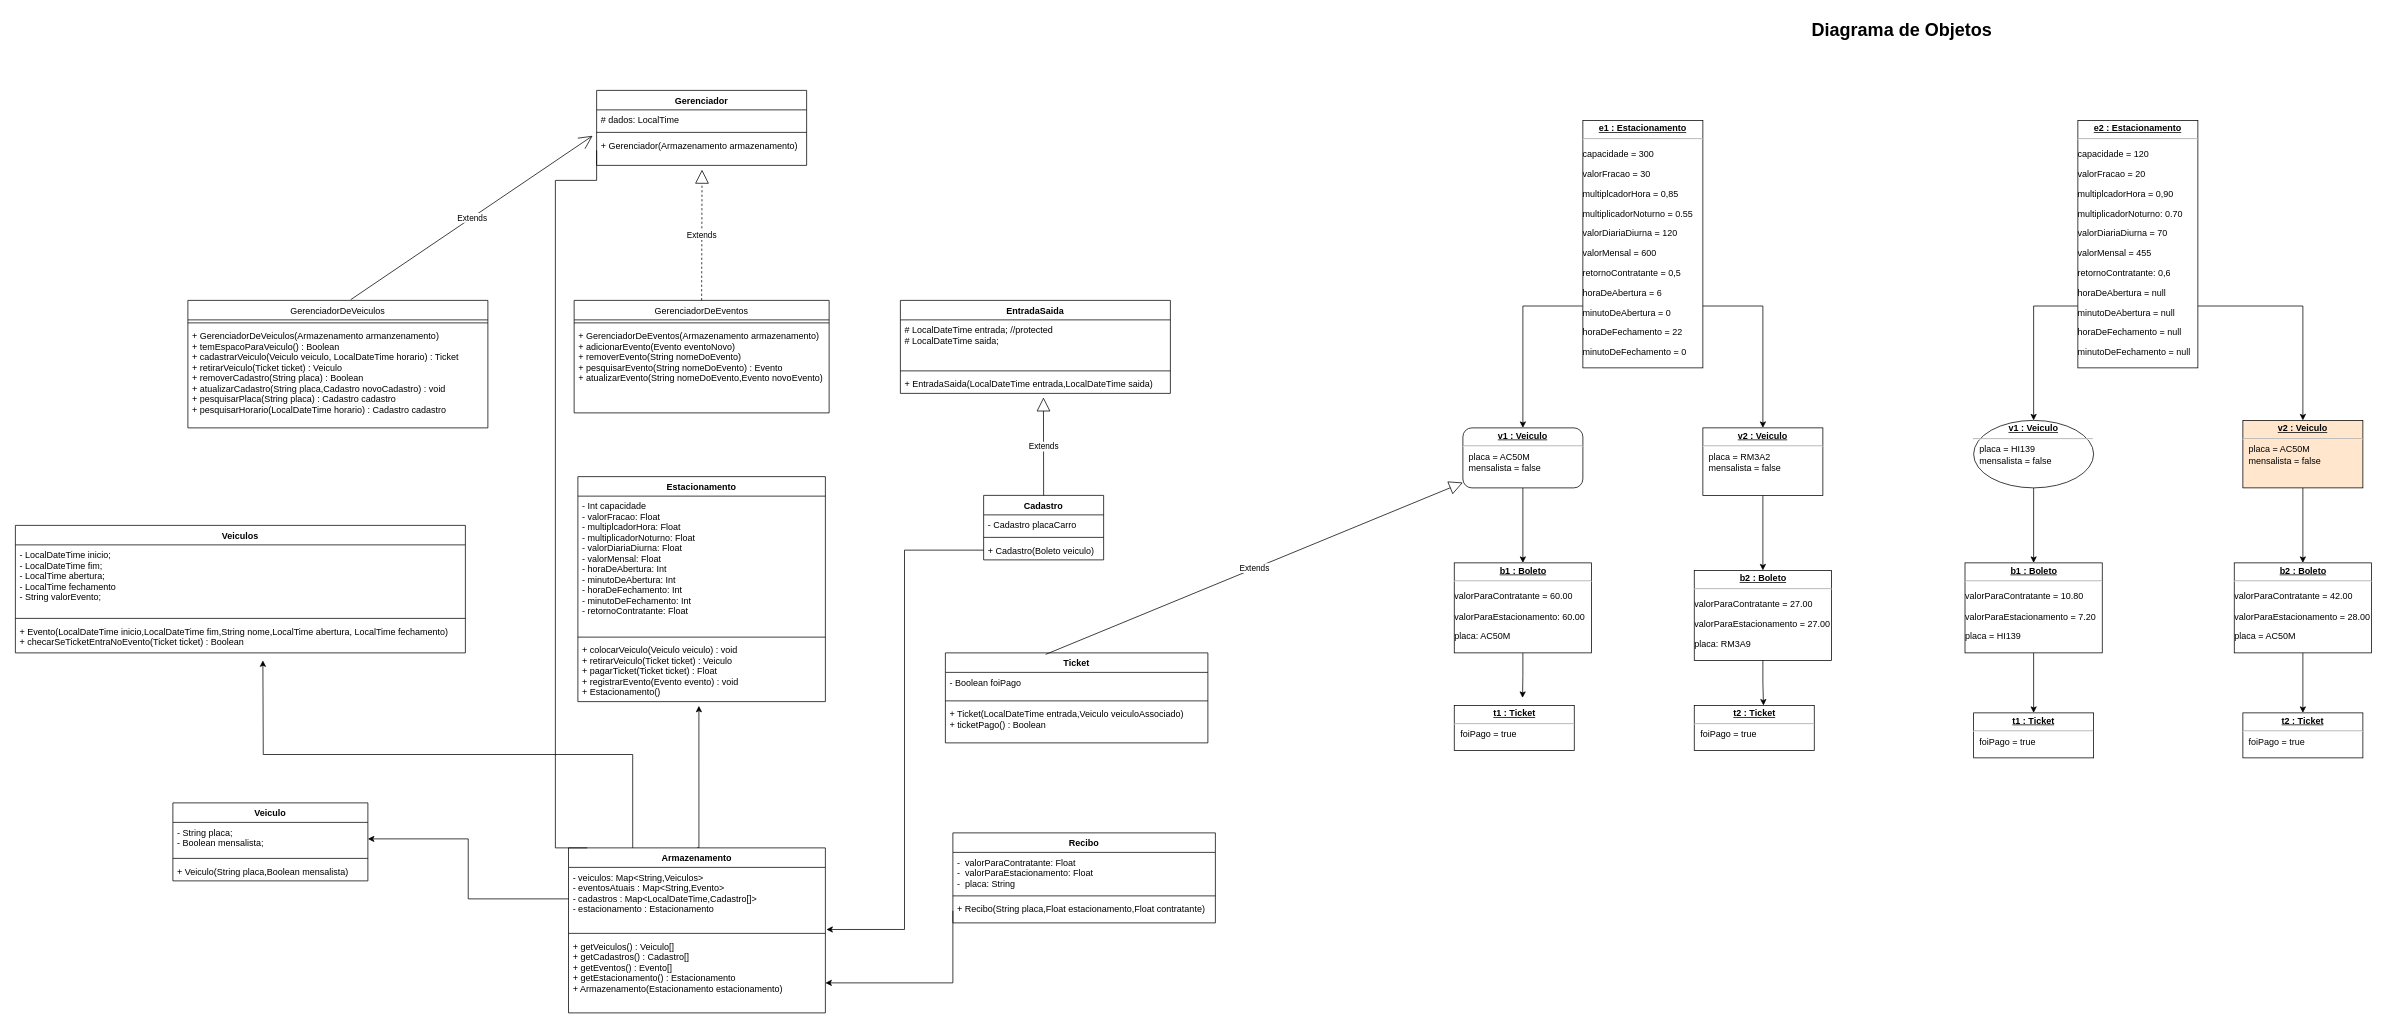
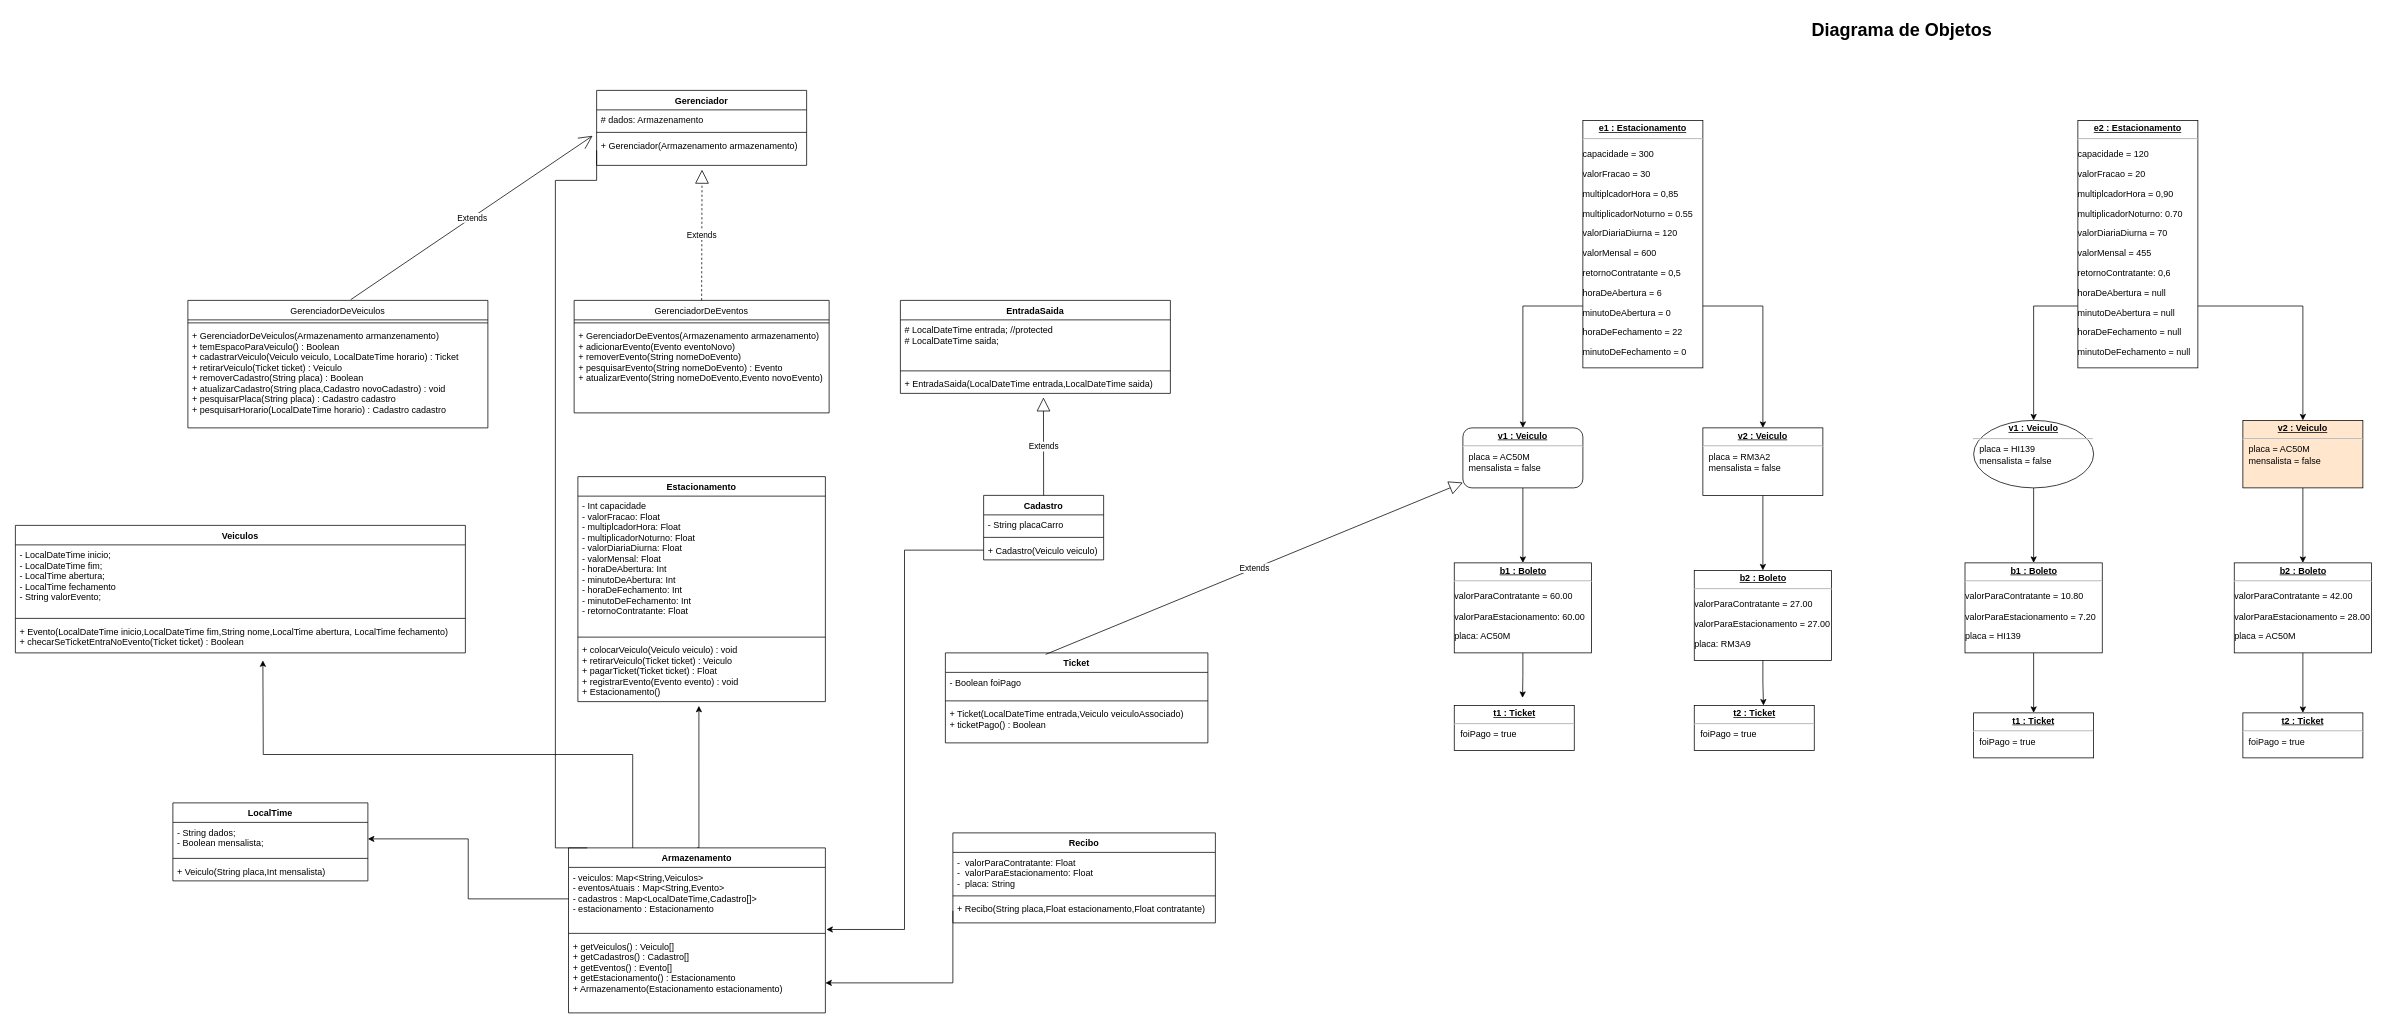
(640, 120) -> (653, 120)
(1037, 525) -> (1031, 525)
(1047, 551) -> (1049, 551)
(270, 813) -> (270, 813)
(209, 833) -> (210, 833)
(270, 872) -> (261, 872)
